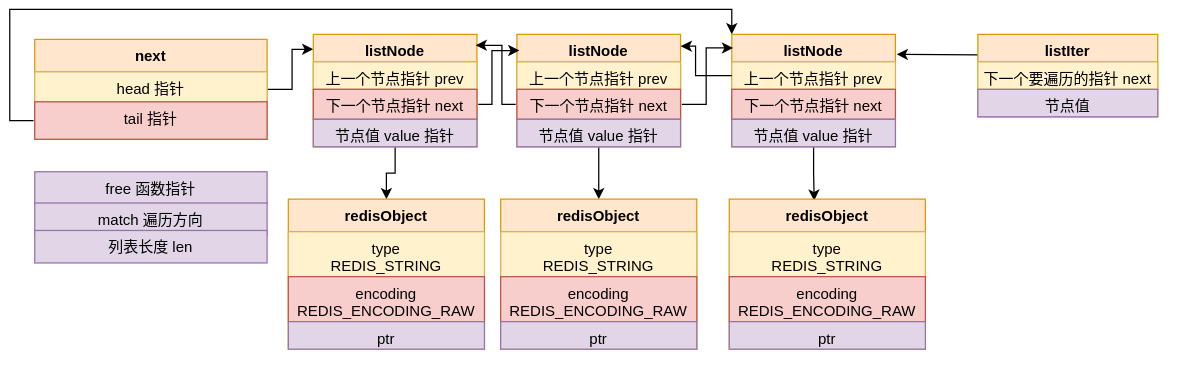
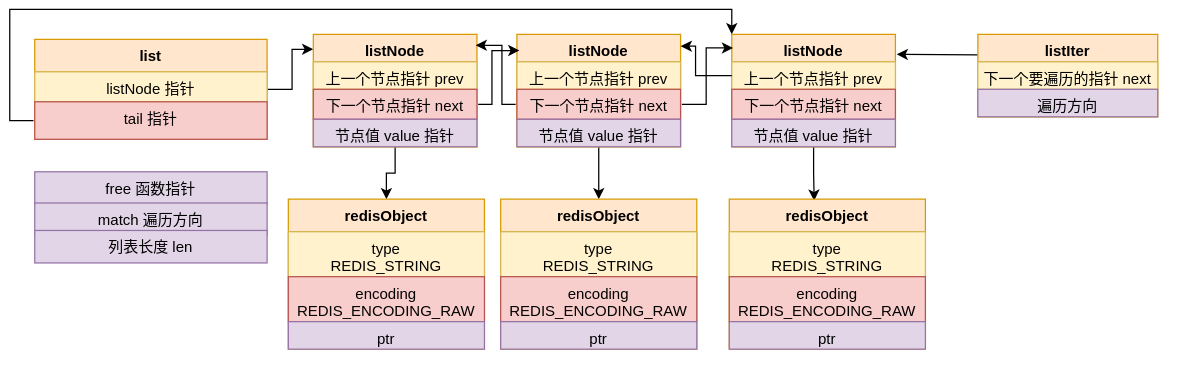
(150, 56) -> (150, 56)
(150, 89) -> (150, 89)
(1068, 106) -> (1068, 106)
